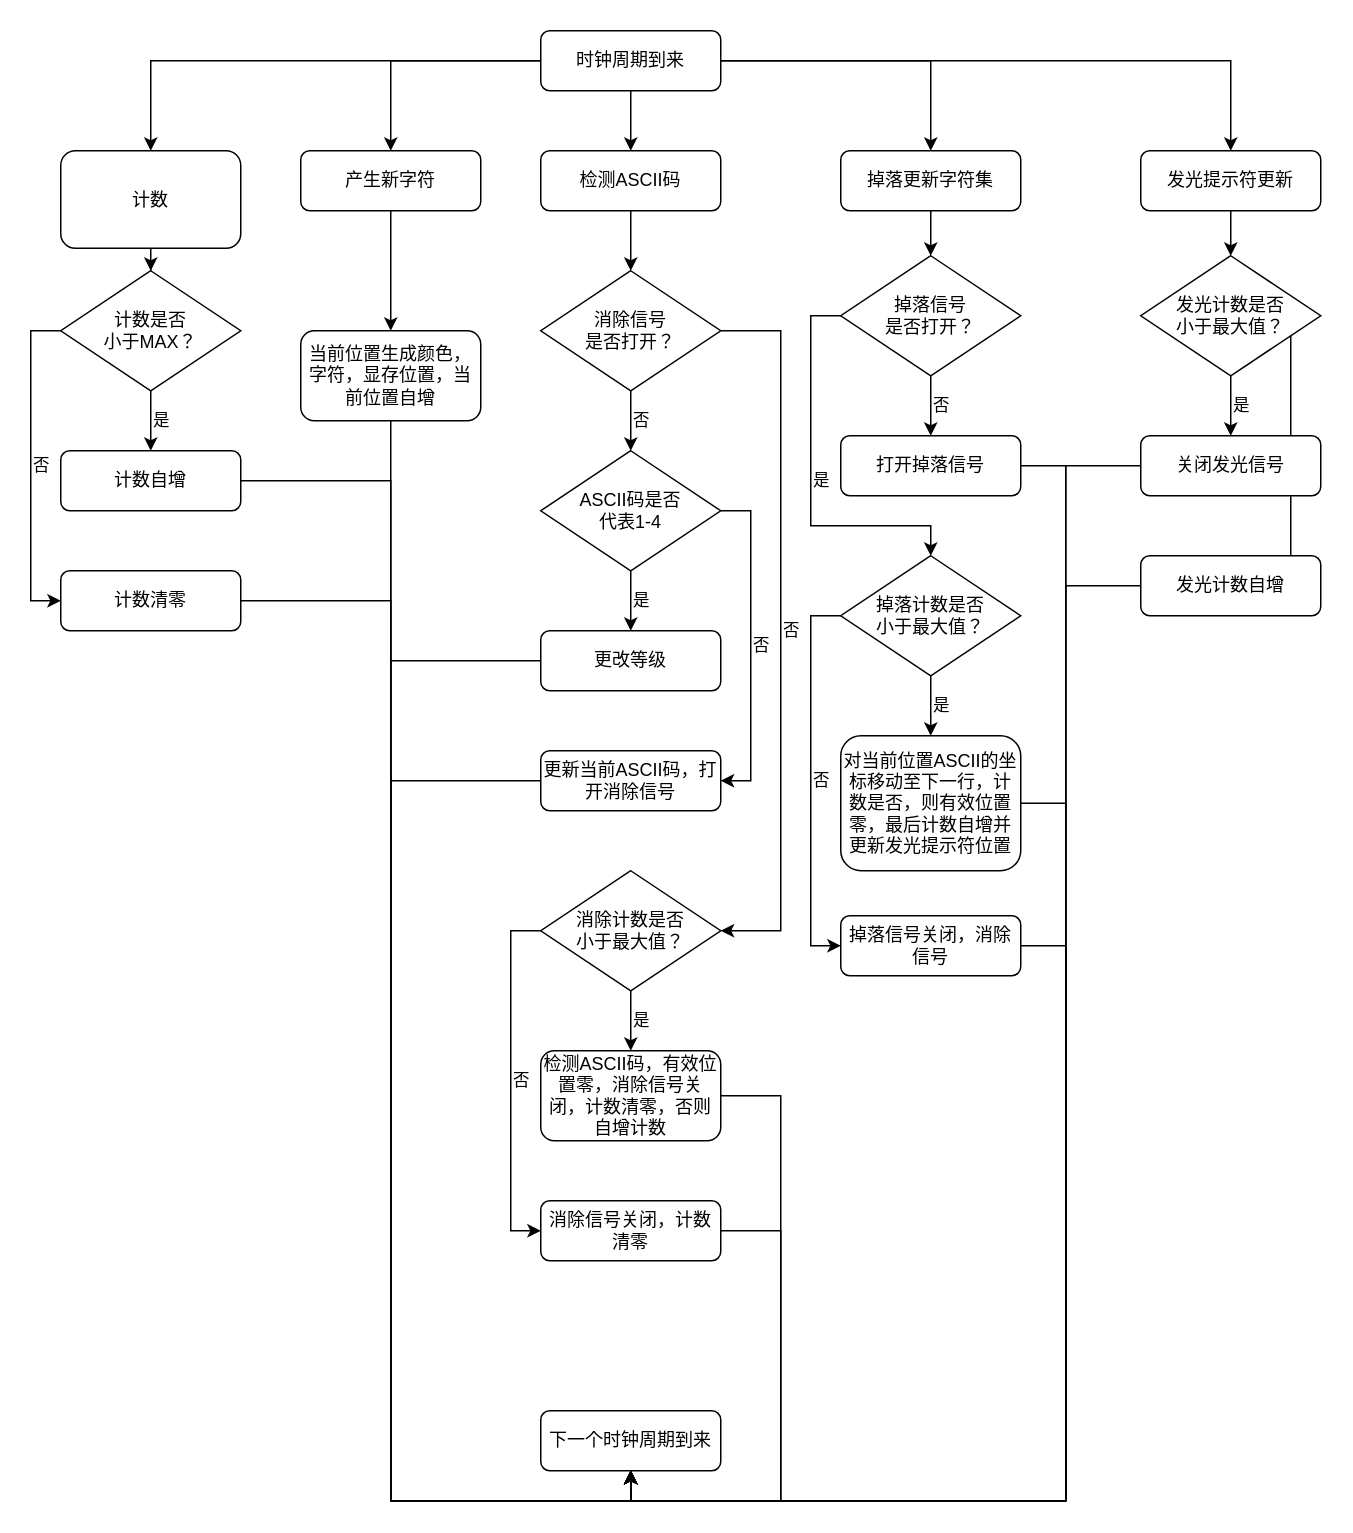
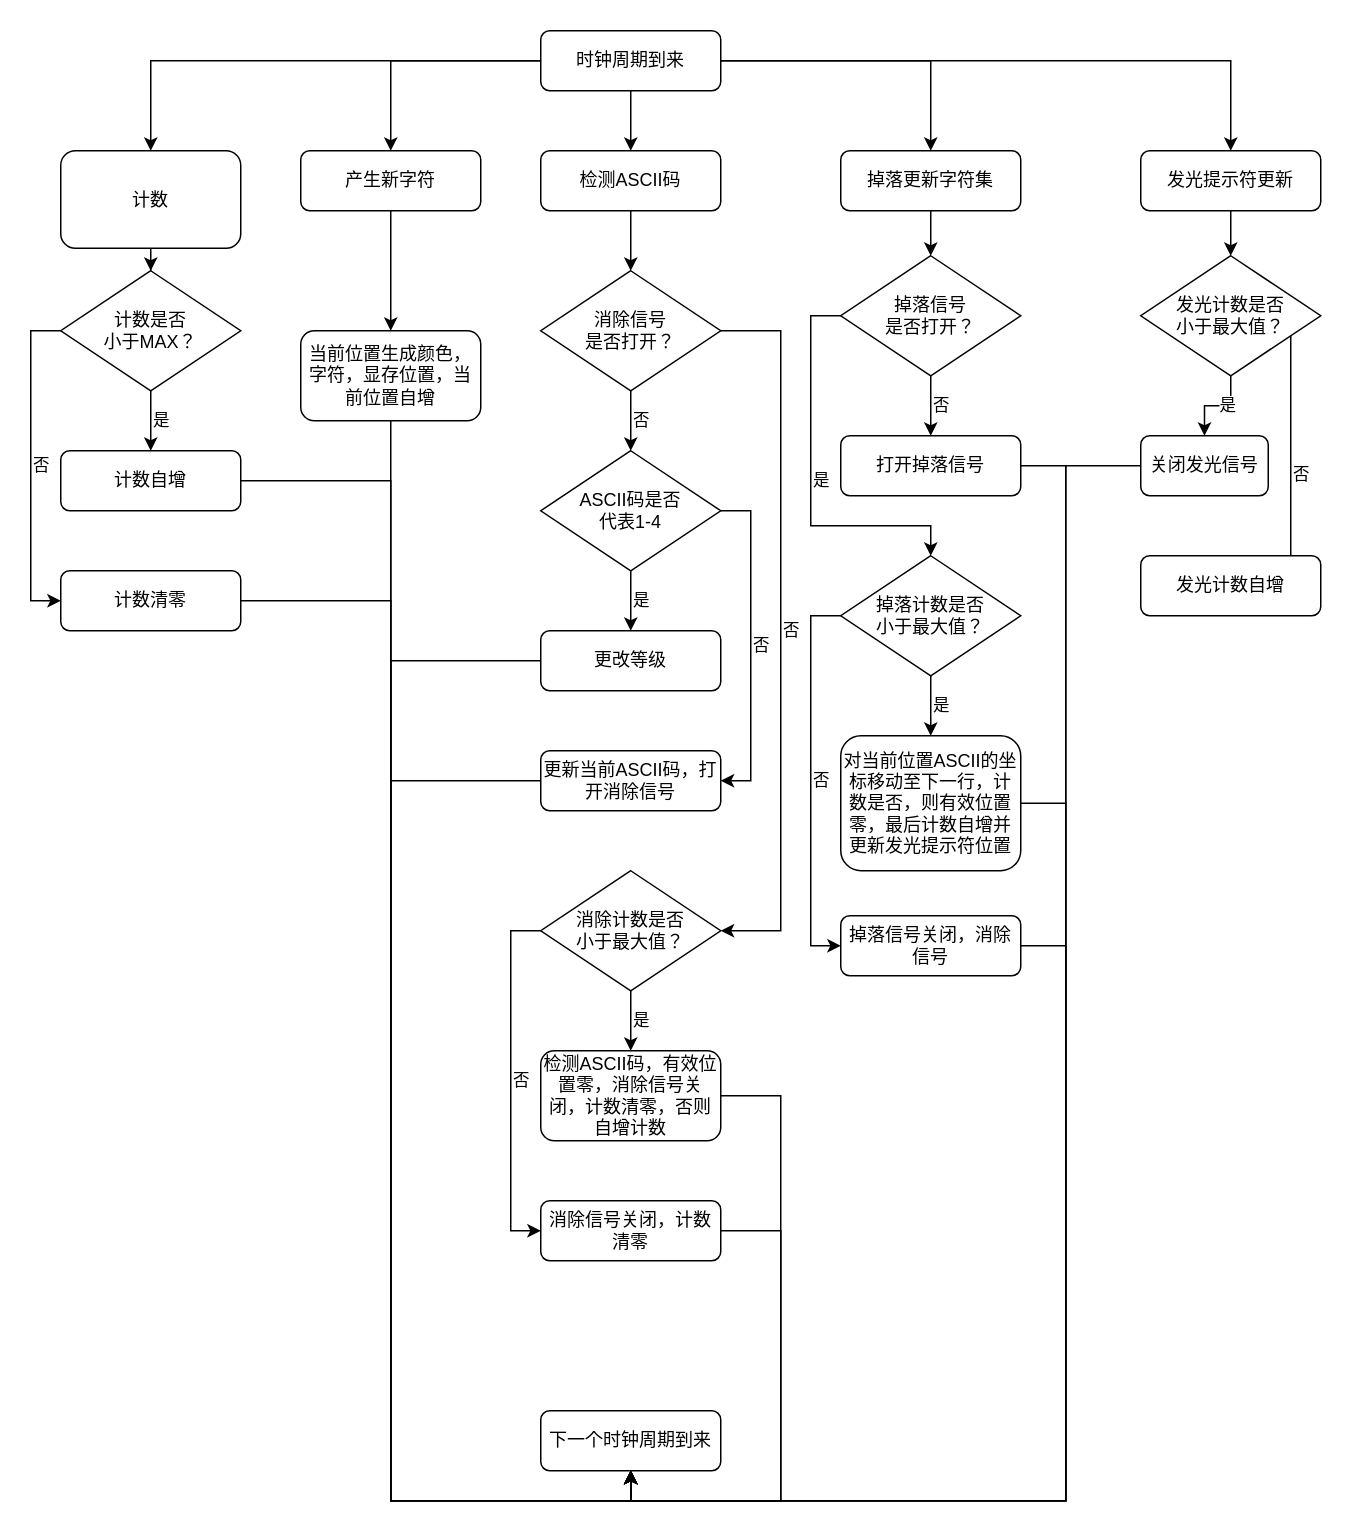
(1231, 466) -> (1205, 466)
(1105, 586) -> none
